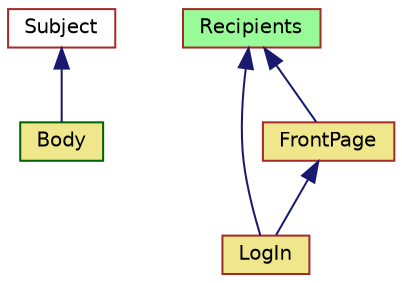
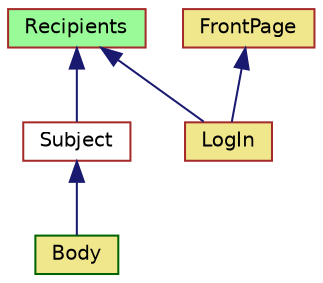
(296, 93) -> (77, 95)
